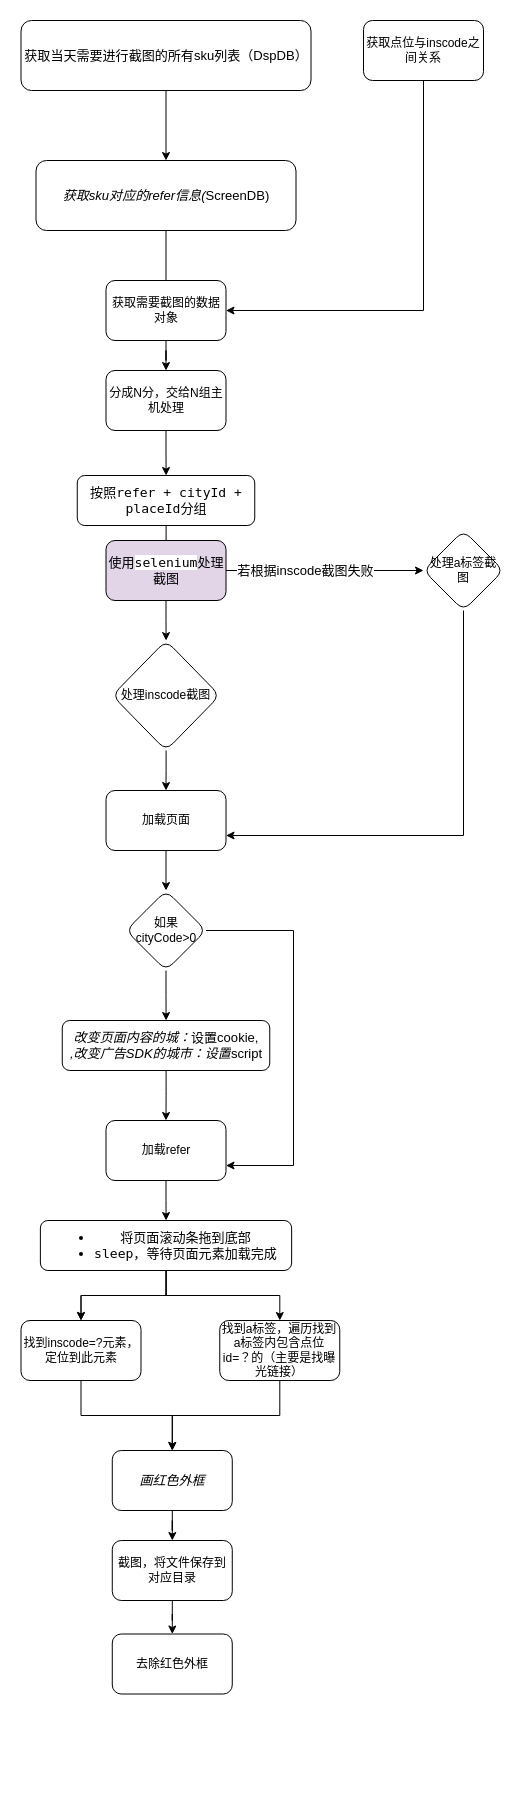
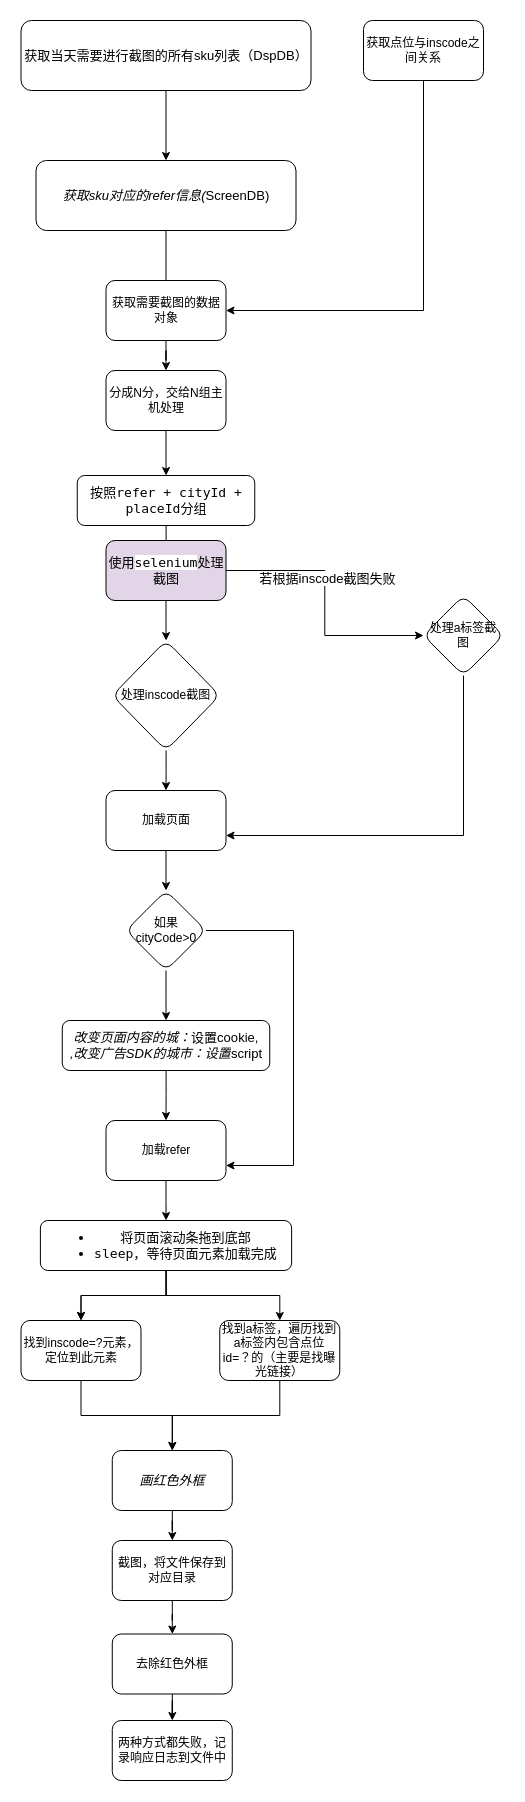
(464, 571) -> (464, 636)
none -> (172, 1711)
none -> (172, 1751)
